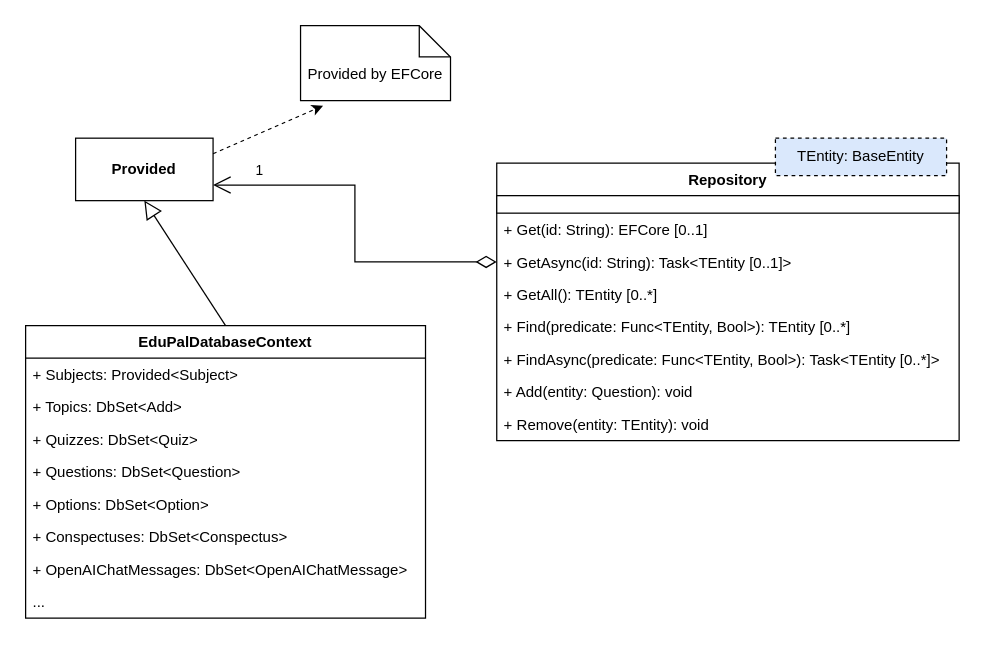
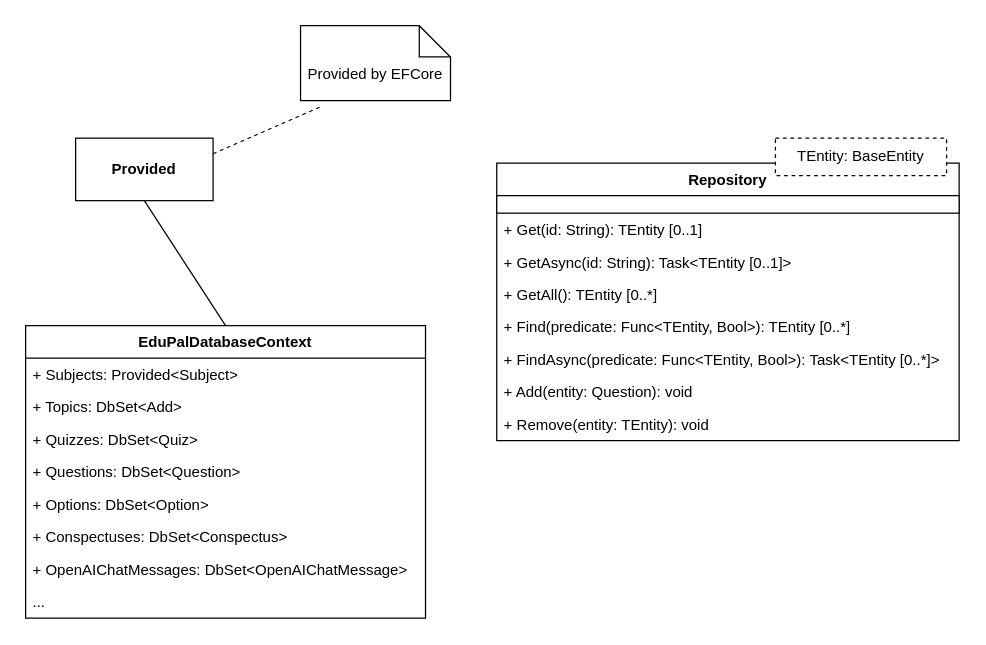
(314, 110) -> (318, 108)
(861, 157) -> (861, 157)
(355, 214) -> none
(155, 216) -> (149, 208)
(619, 231) -> (622, 231)
